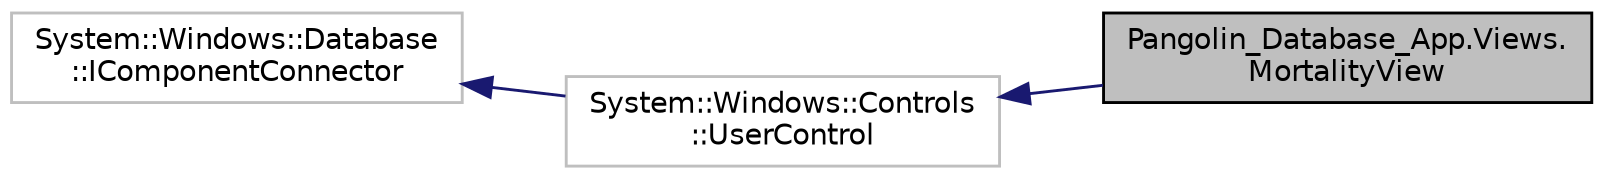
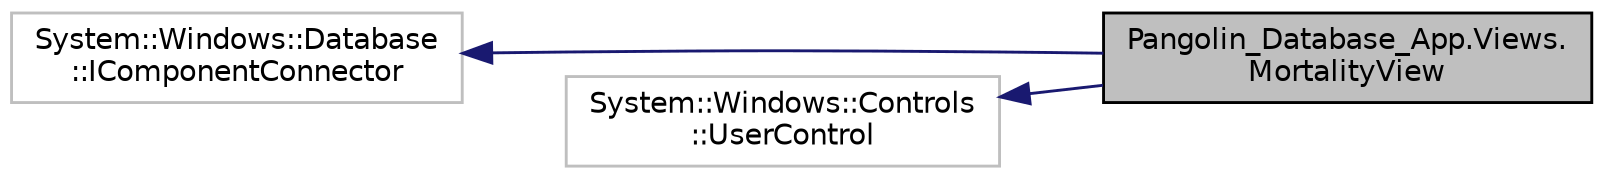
(529, 92) -> (798, 51)
